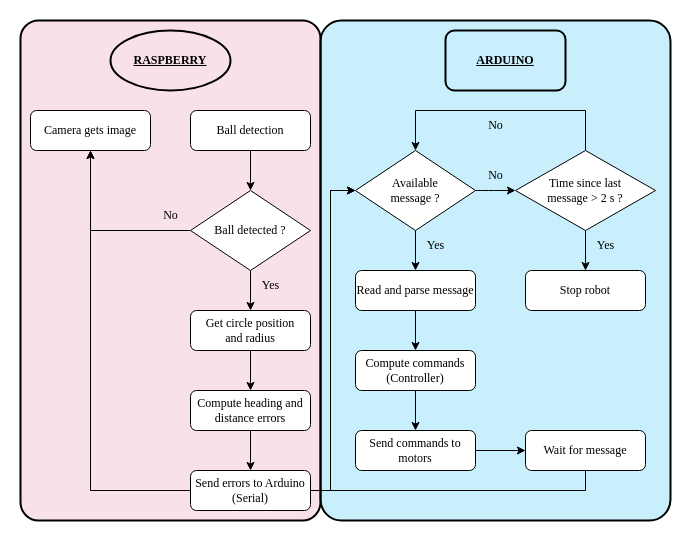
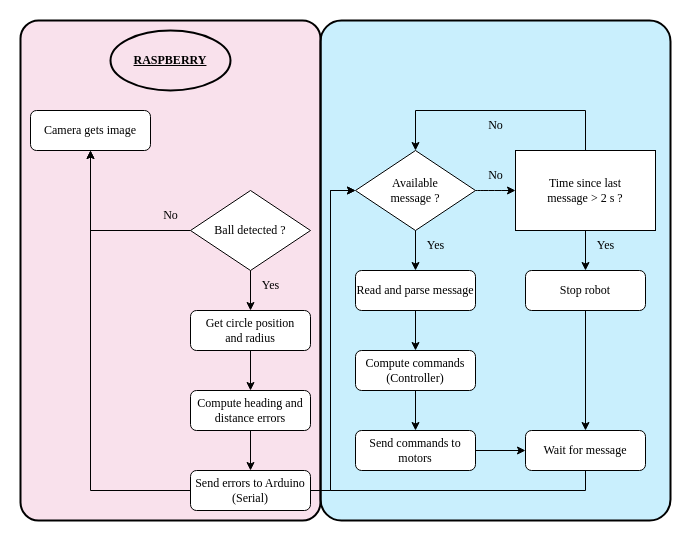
(506, 61) -> none
(251, 131) -> none
(251, 167) -> none
(586, 191) -> (586, 191)
none -> (586, 367)
